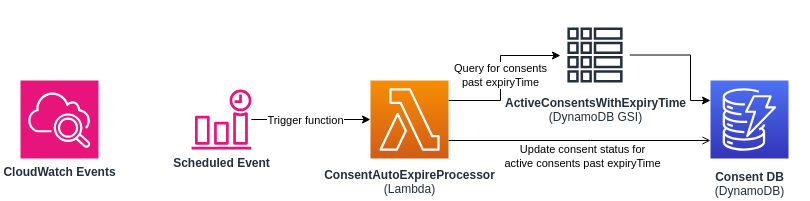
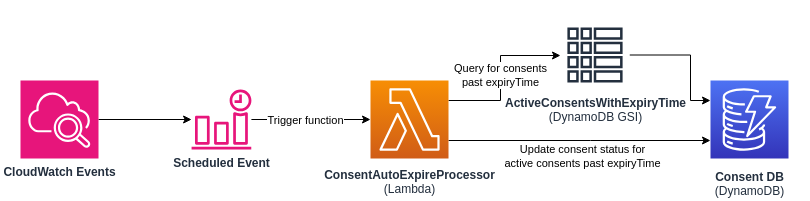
none -> (142, 120)
(704, 141) -> (702, 141)
